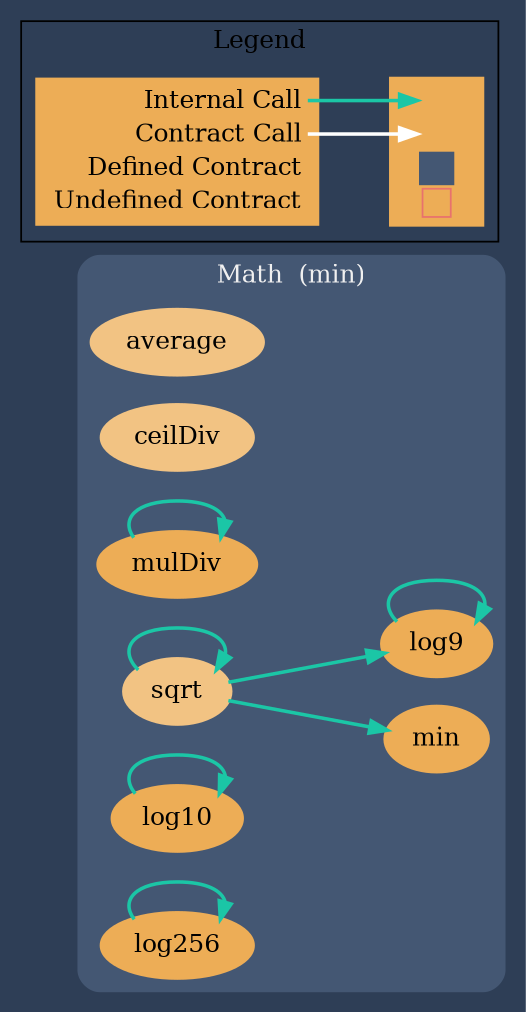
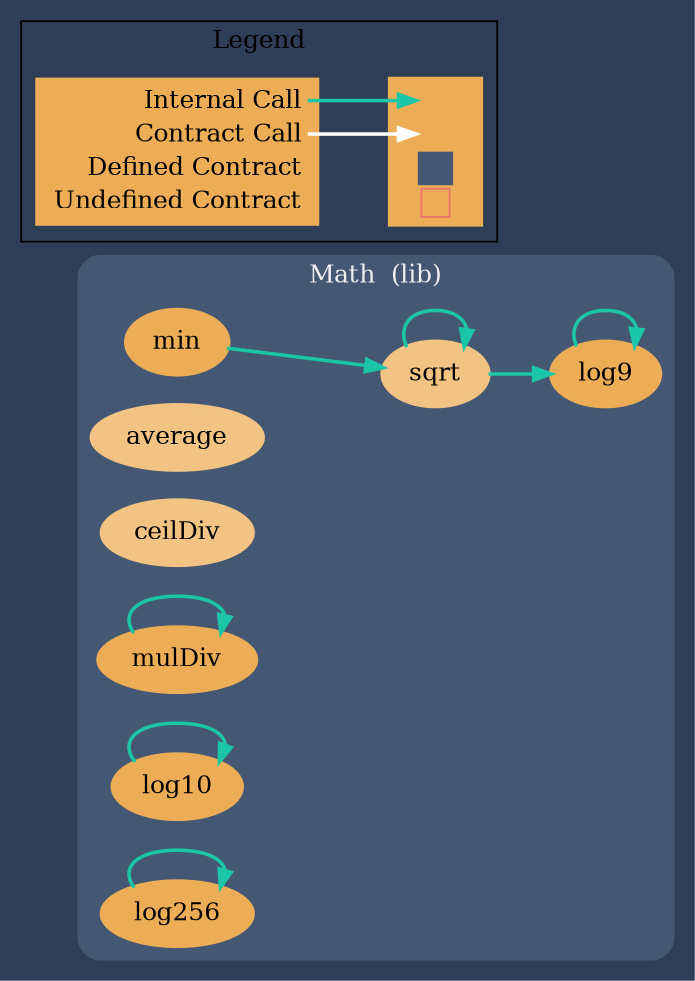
(291, 276) -> (376, 276)
(299, 714) -> (296, 357)
